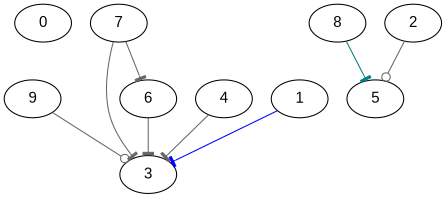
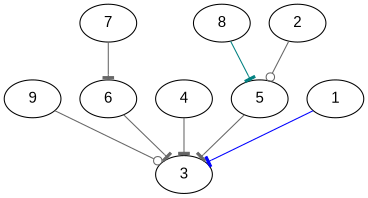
(43, 23) -> none
(107, 100) -> (224, 135)
